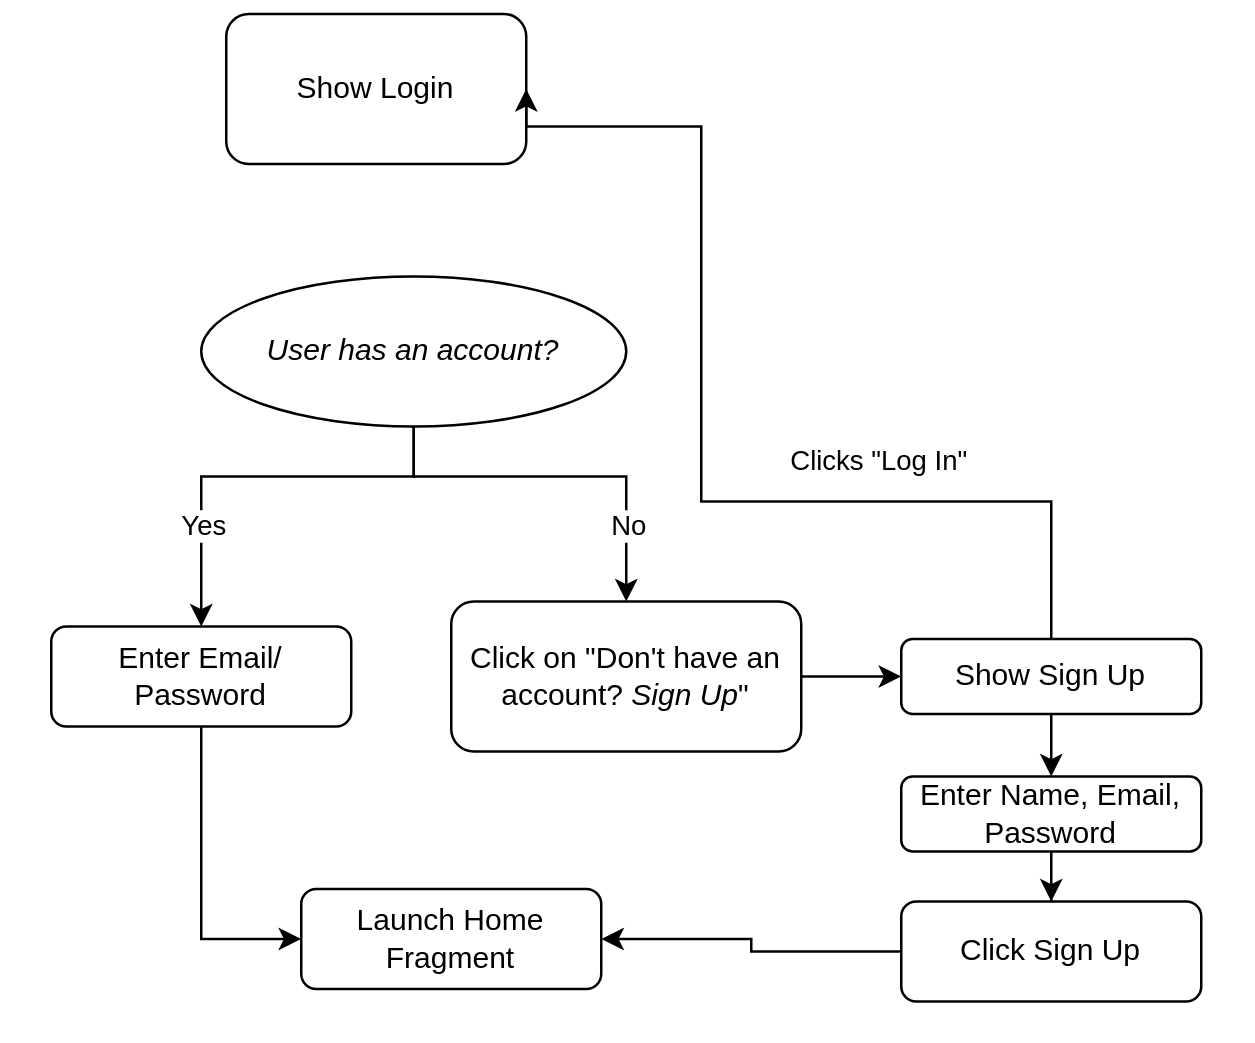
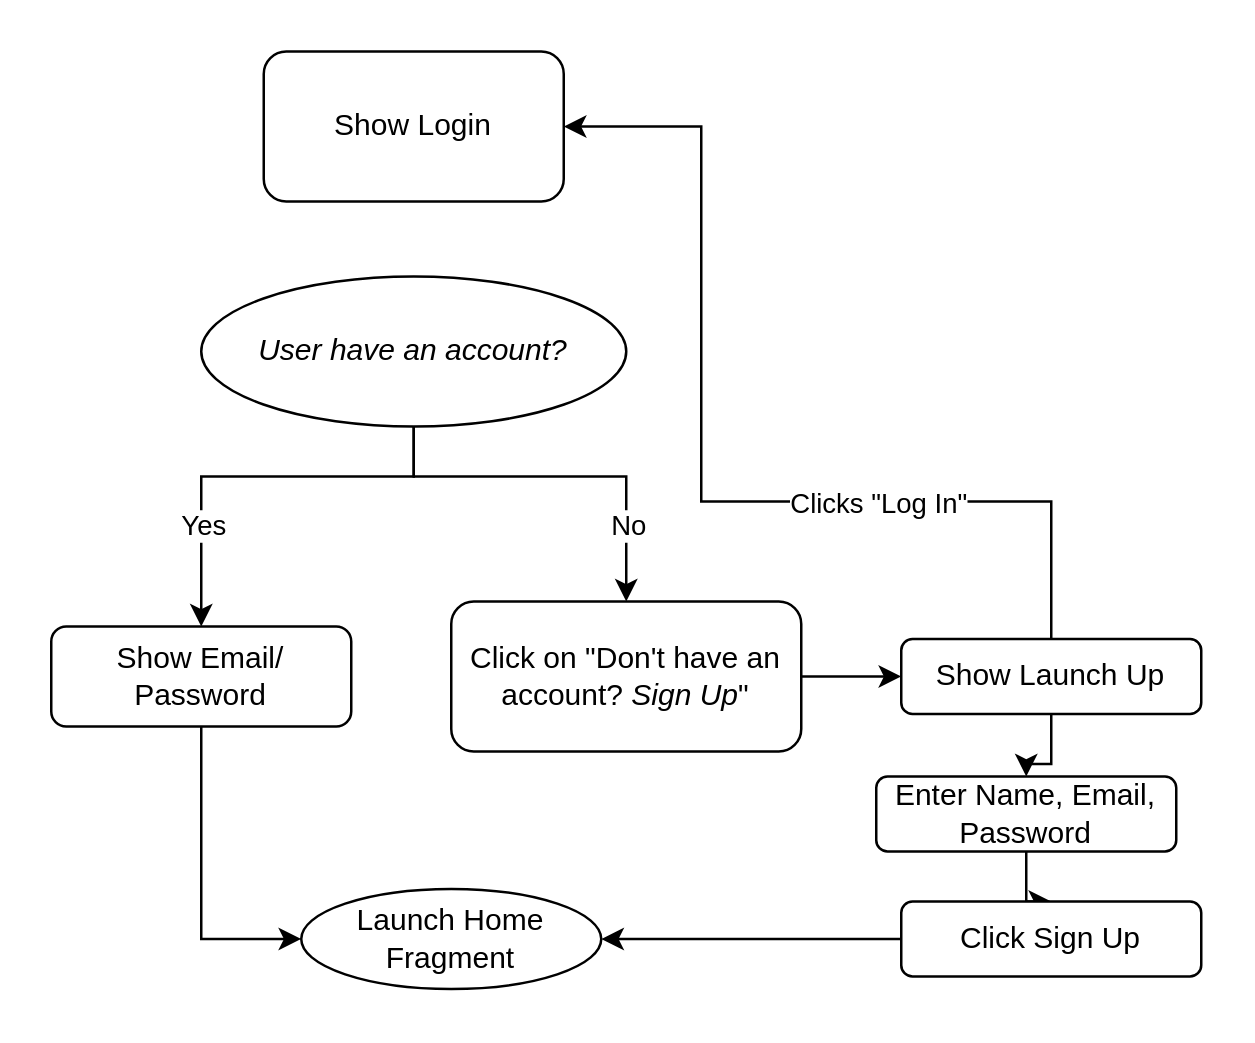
(376, 89) -> (414, 126)
(414, 351) -> (414, 351)
(201, 676) -> (201, 676)
(1051, 676) -> (1051, 676)
(1051, 814) -> (1026, 814)
(451, 939) -> (451, 939)
(1051, 951) -> (1051, 939)
